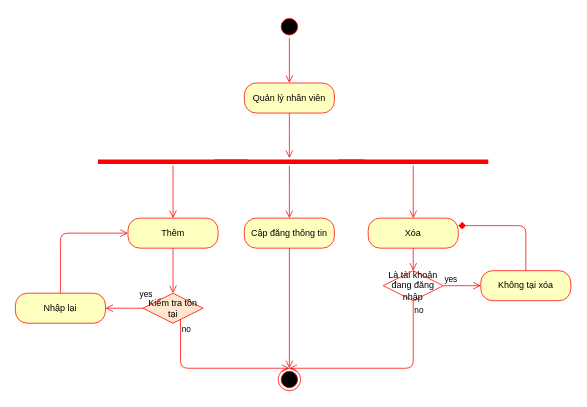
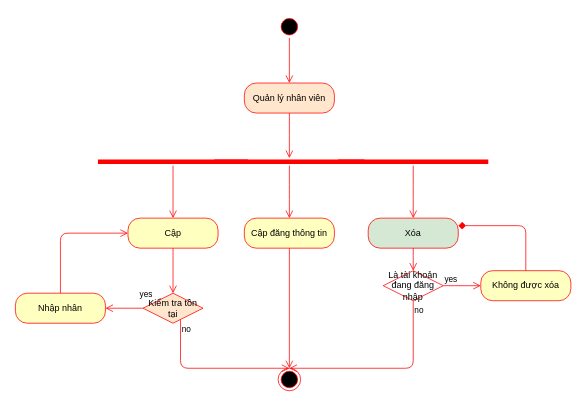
(289, 98) -> (289, 98)
(173, 233) -> (173, 233)
(413, 233) -> (413, 233)
(525, 285) -> (525, 285)
(60, 308) -> (60, 308)
